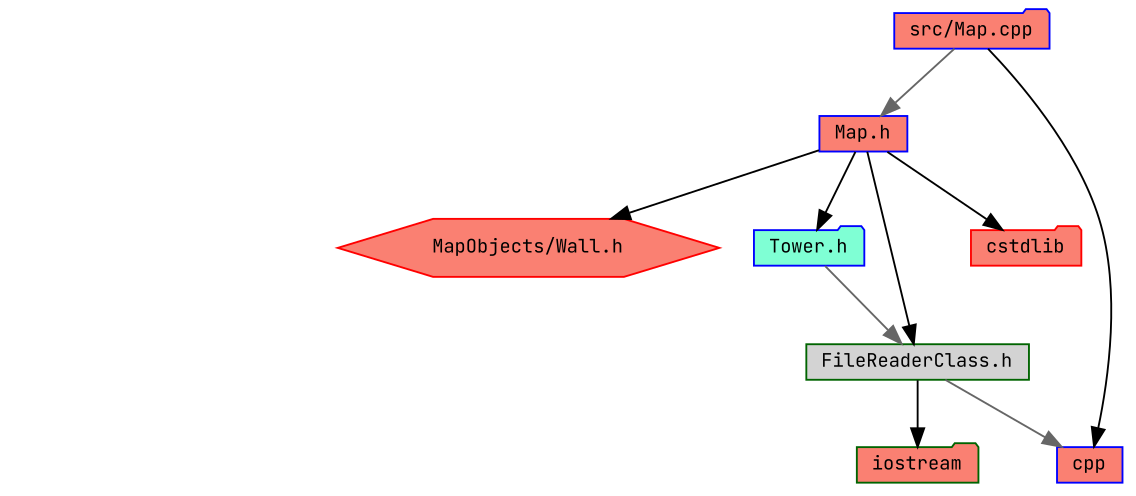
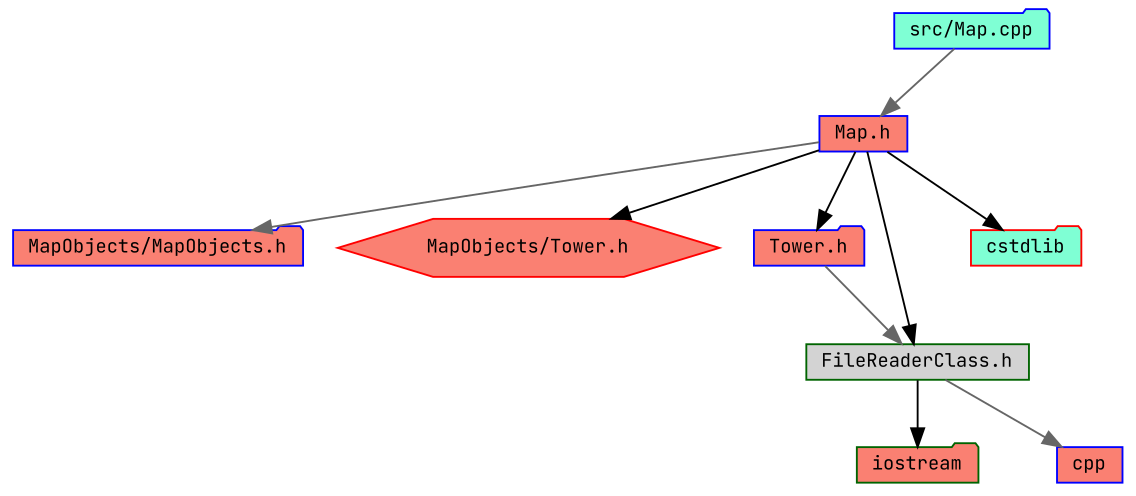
(972, 31) -> (972, 31)
(1100, 222) -> none
none -> (158, 248)
(529, 248) -> (529, 248)
(809, 248) -> (809, 248)
(1026, 248) -> (1026, 248)
